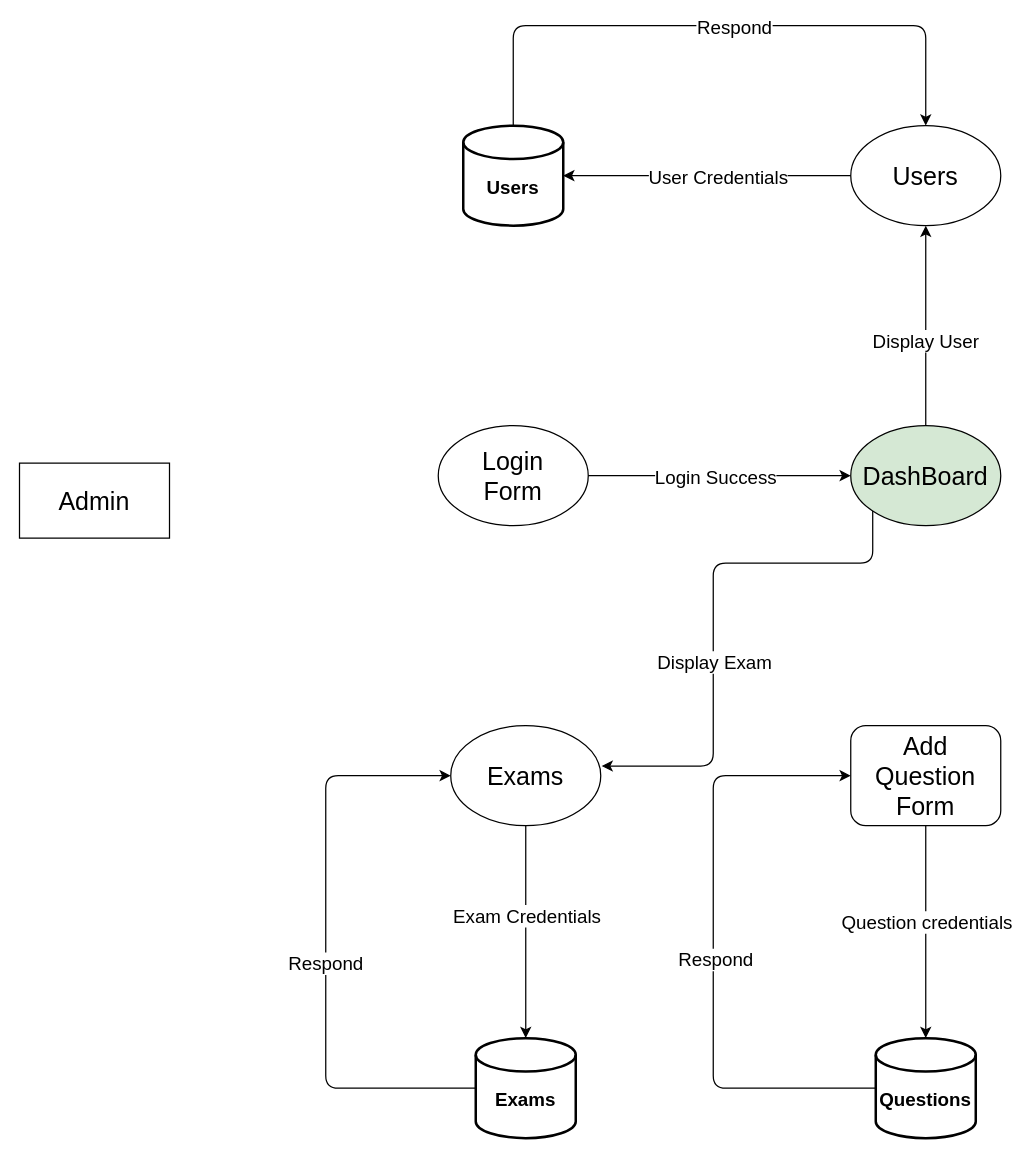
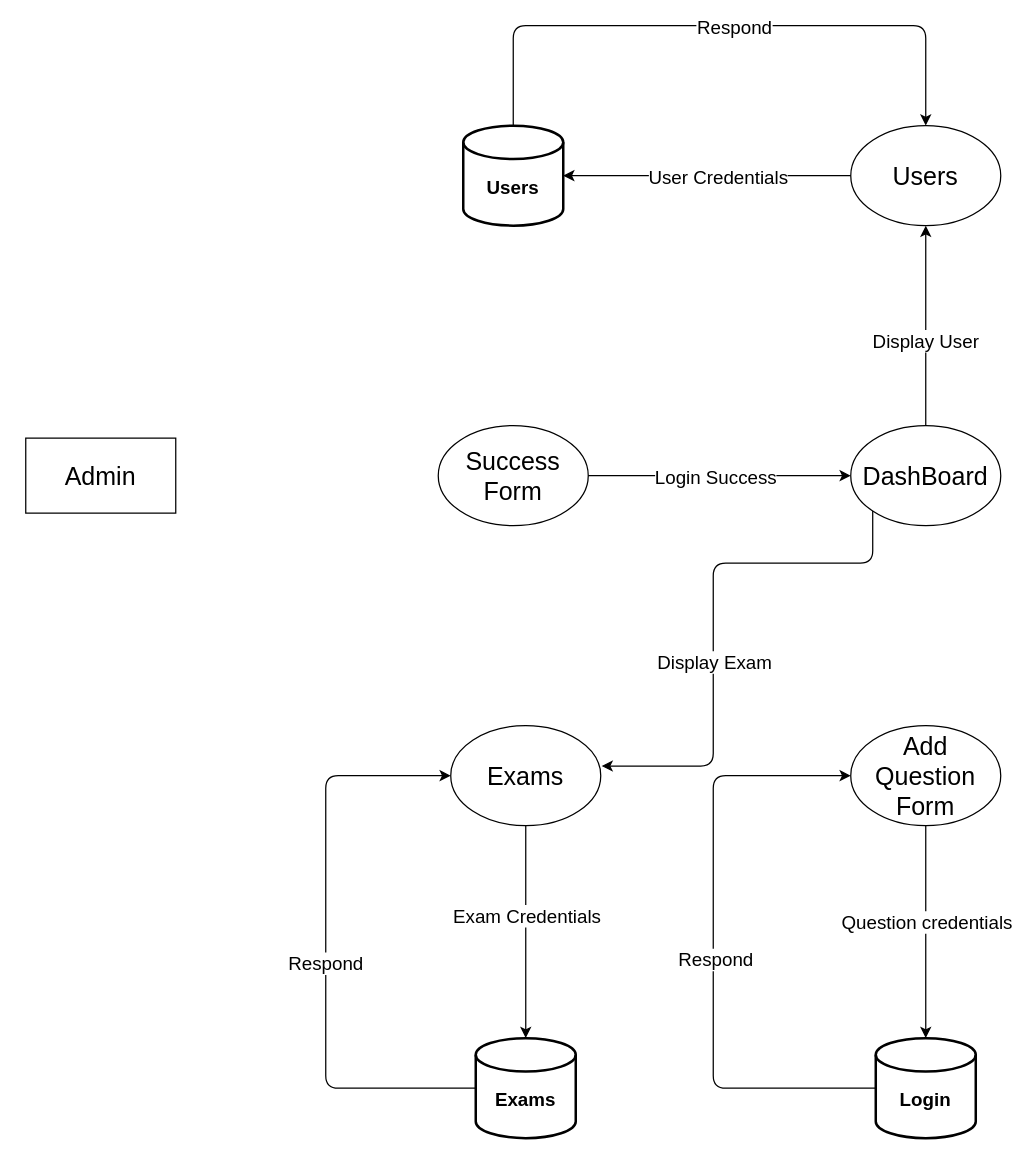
(513, 476) -> (513, 476)
(926, 476) -> (926, 476)
(94, 501) -> (101, 476)
(926, 776) -> (926, 776)
(926, 1088) -> (926, 1088)
